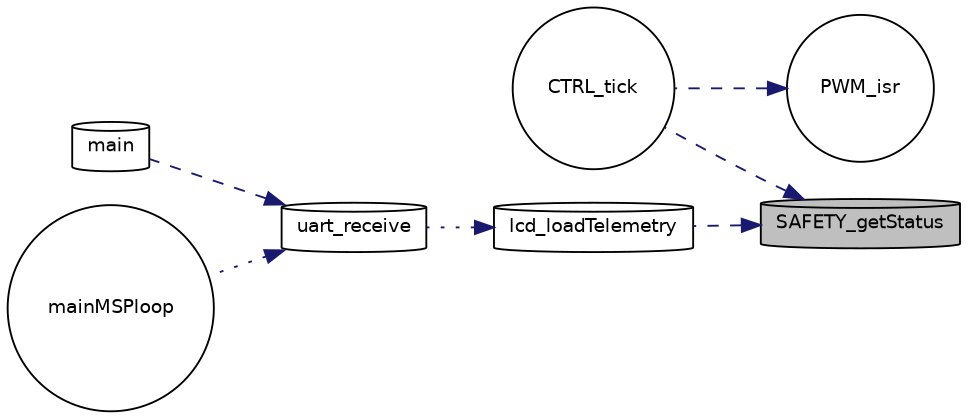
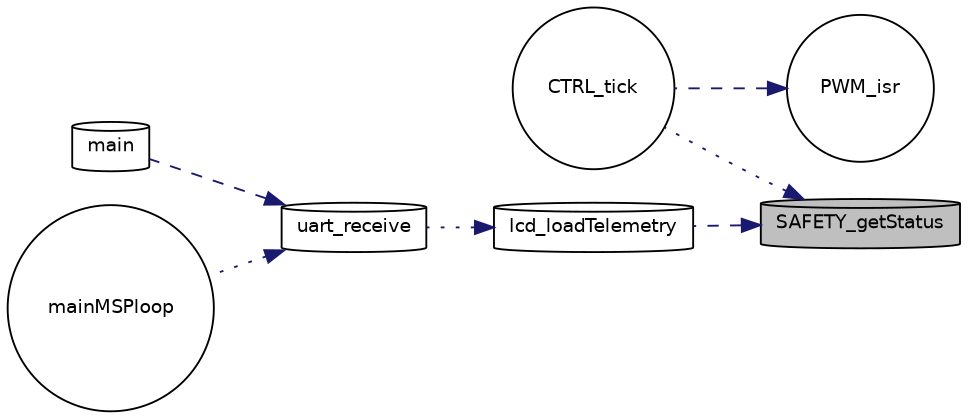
(725, 160) -> (725, 160)
